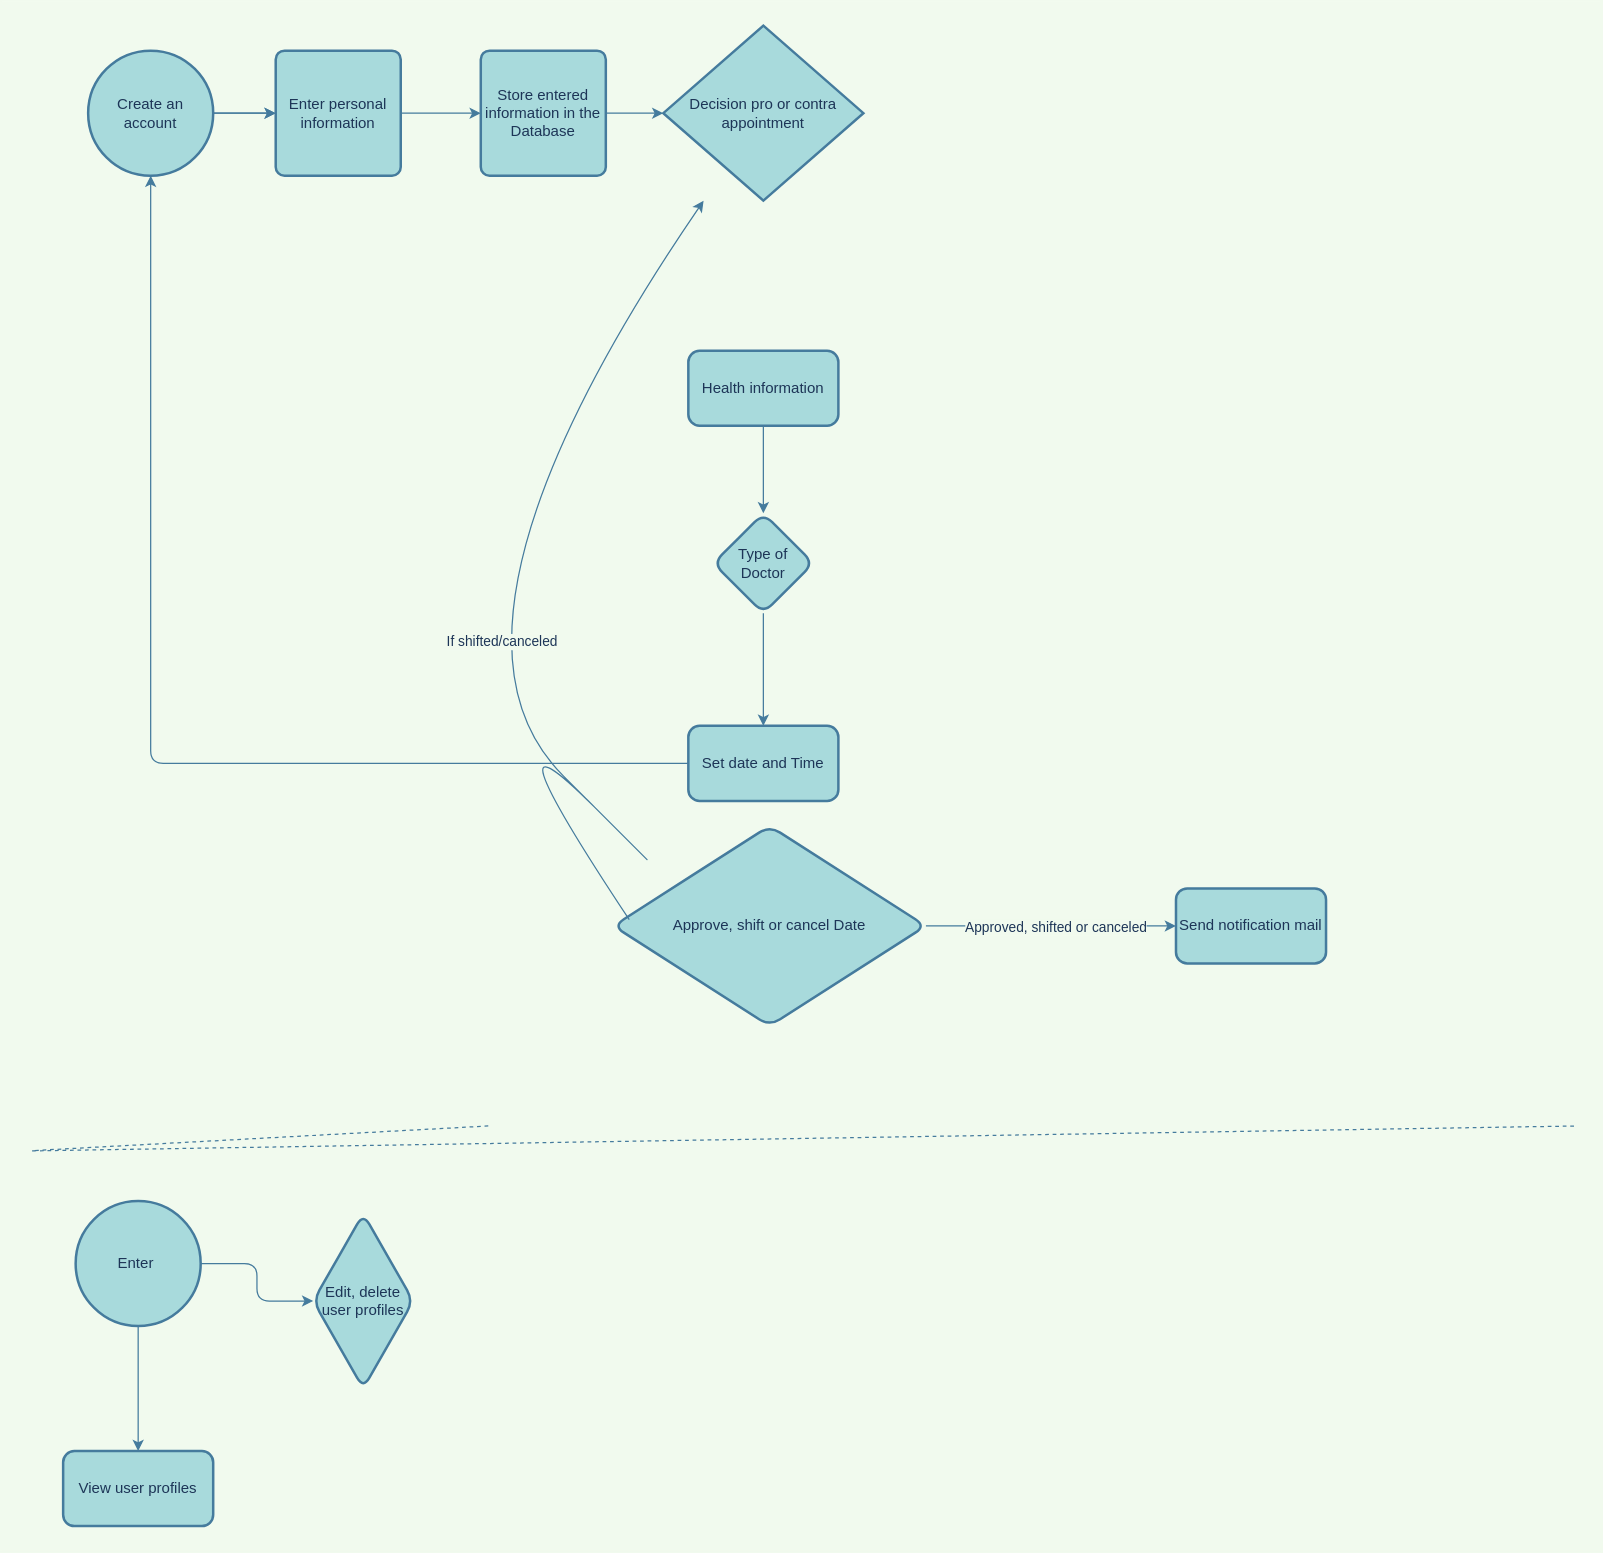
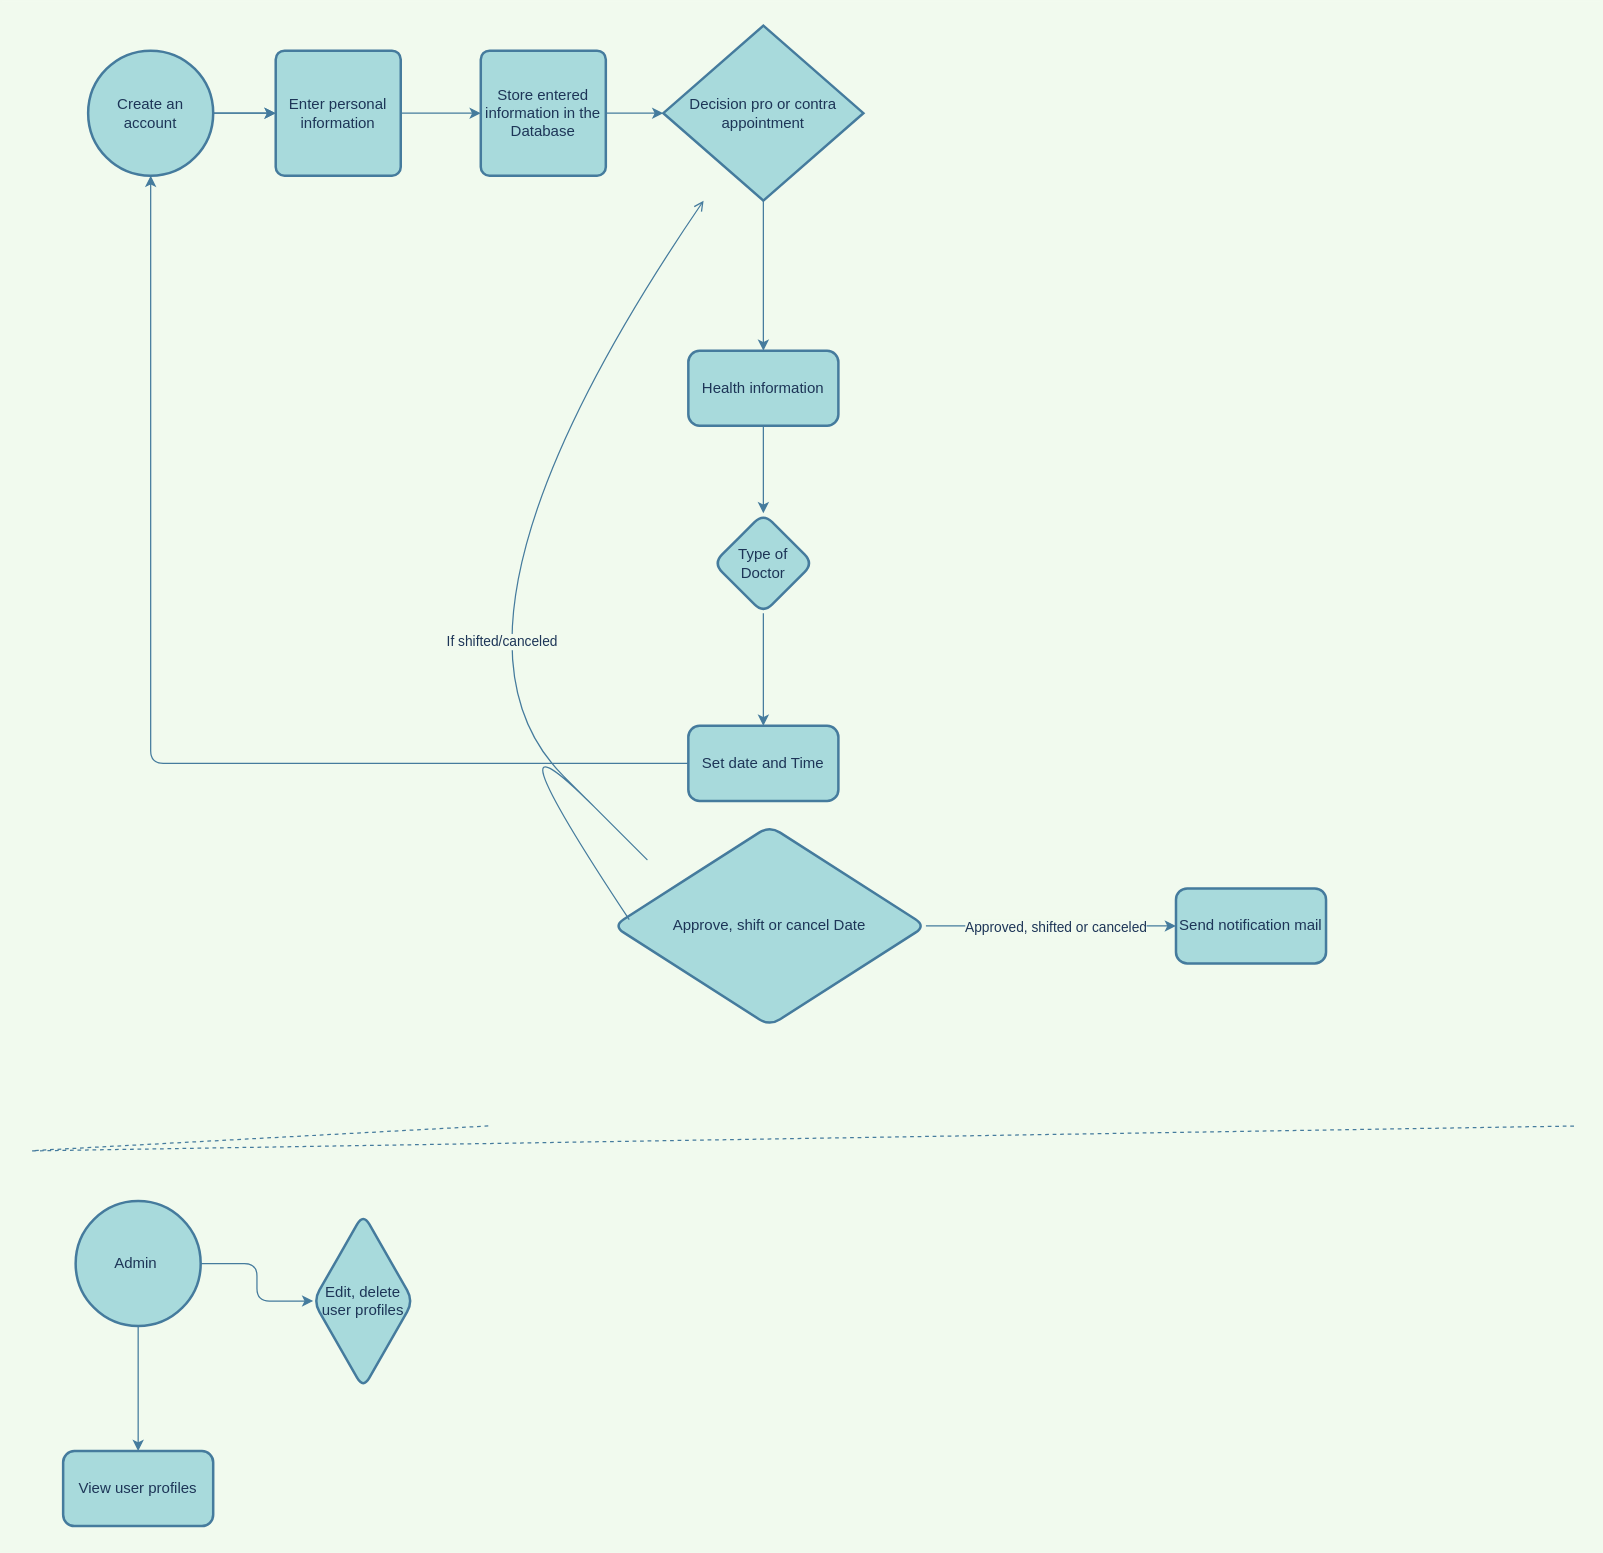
(698, 209) -> (700, 206)
none -> (763, 272)
(138, 1263) -> (138, 1263)
